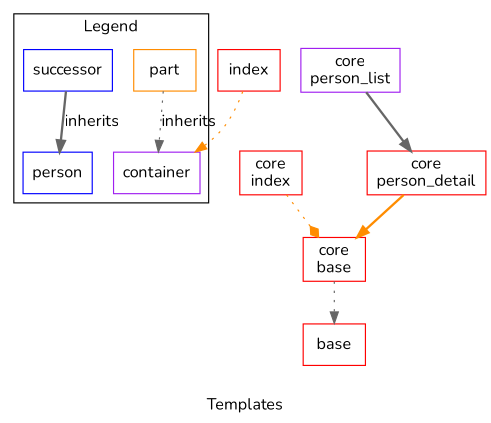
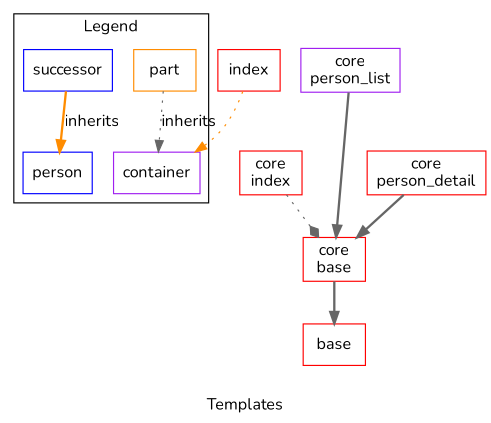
(63, 116) -> (63, 116)
(385, 117) -> (343, 159)
(298, 210) -> (298, 210)
(385, 212) -> (385, 212)
(334, 297) -> (334, 297)
